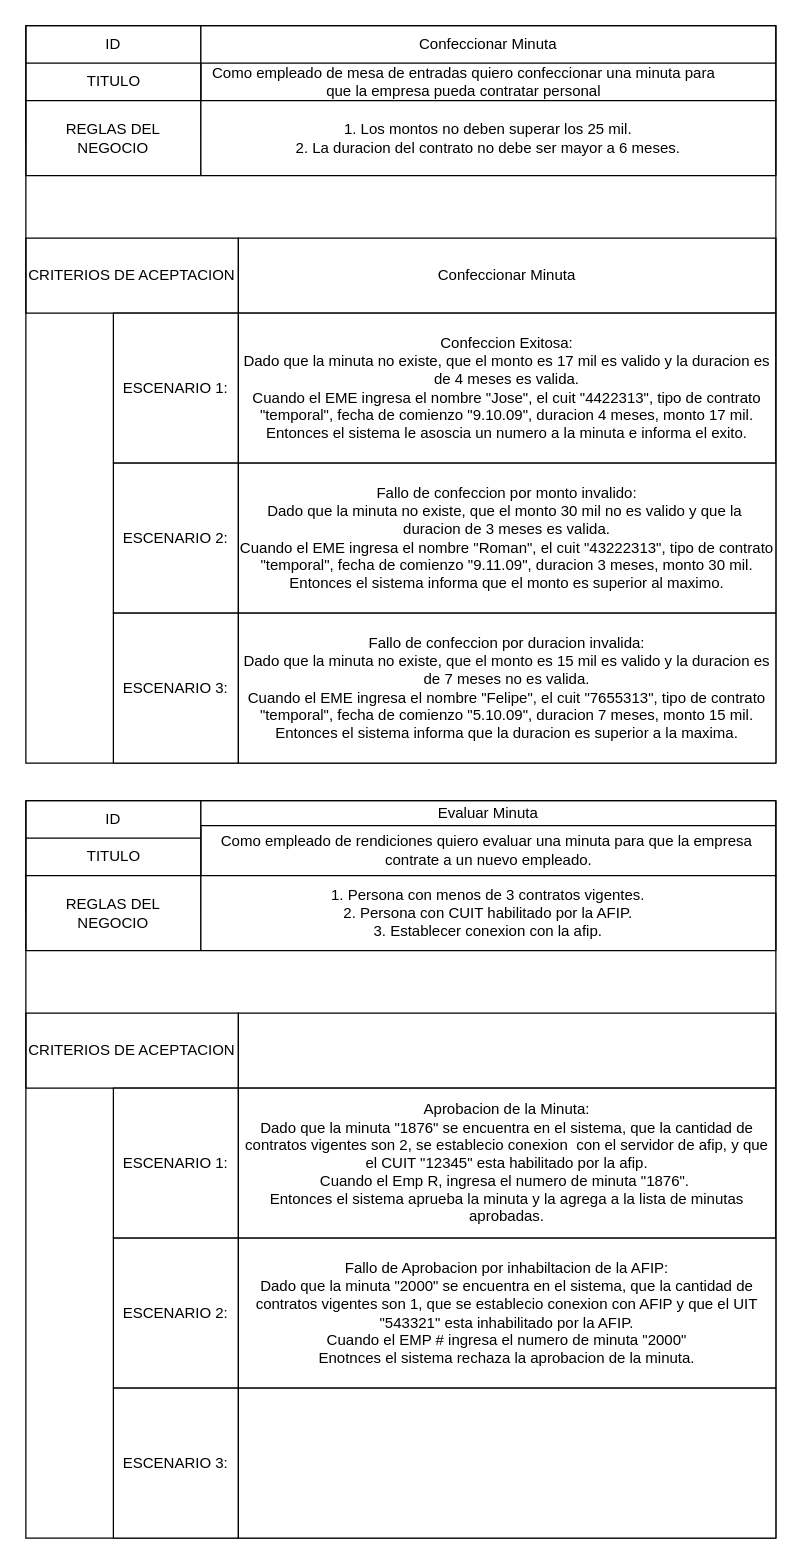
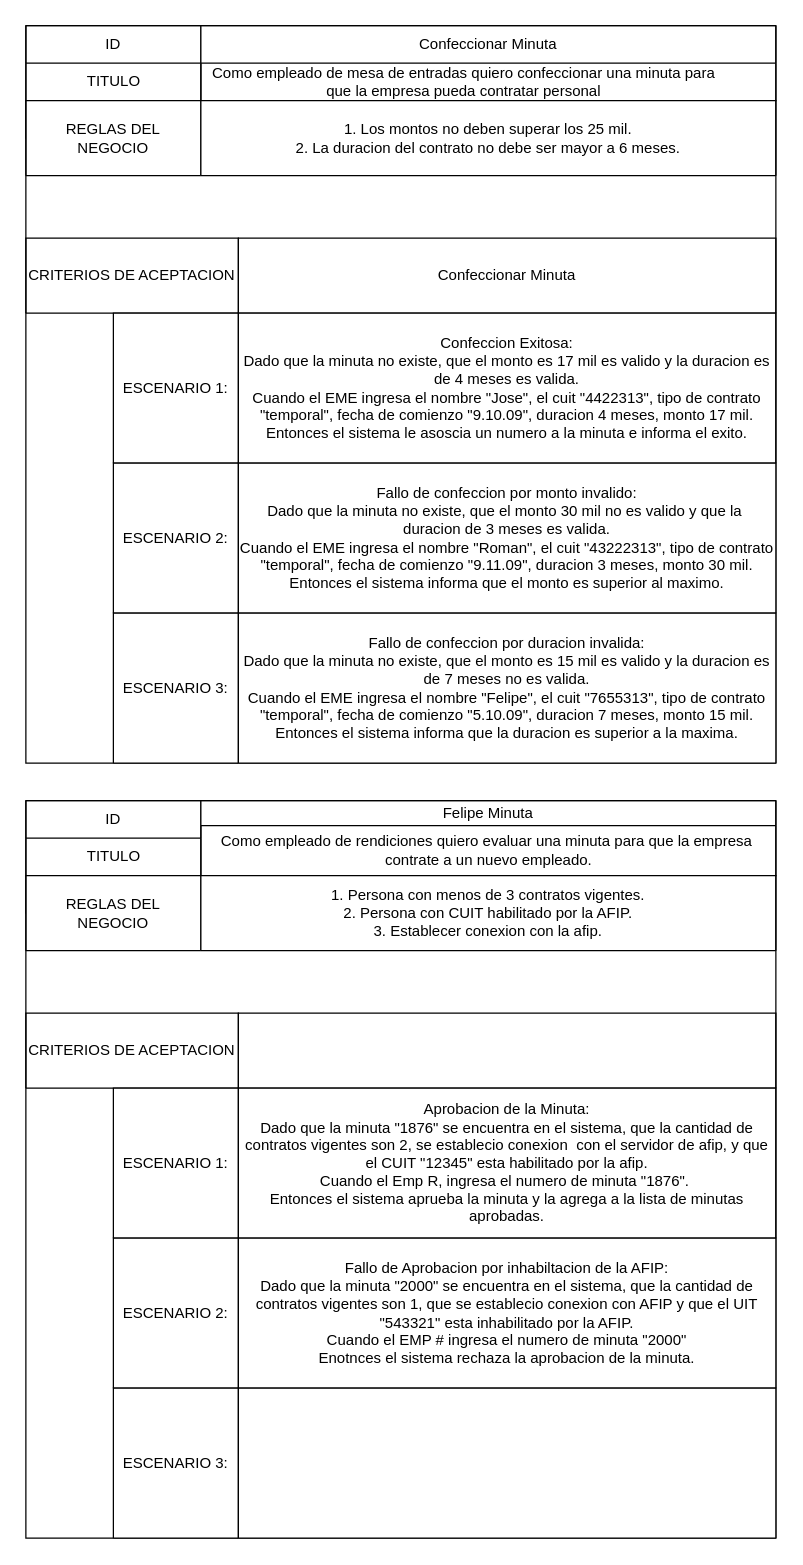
(488, 813) -> (488, 813)
